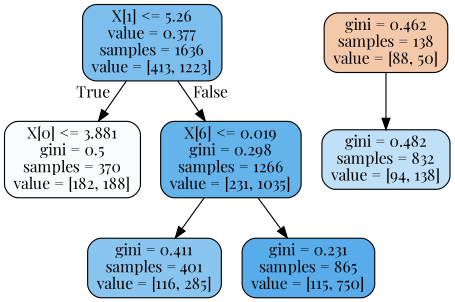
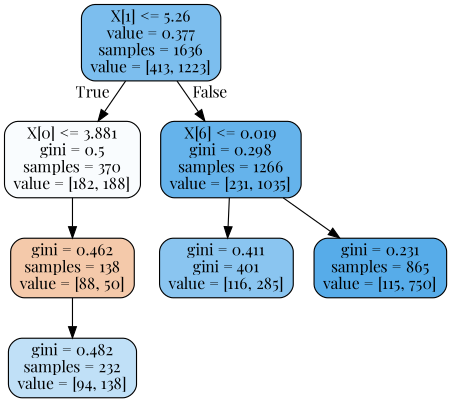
(386, 160) -> (72, 368)
none -> (72, 212)
(154, 268) -> (226, 268)
